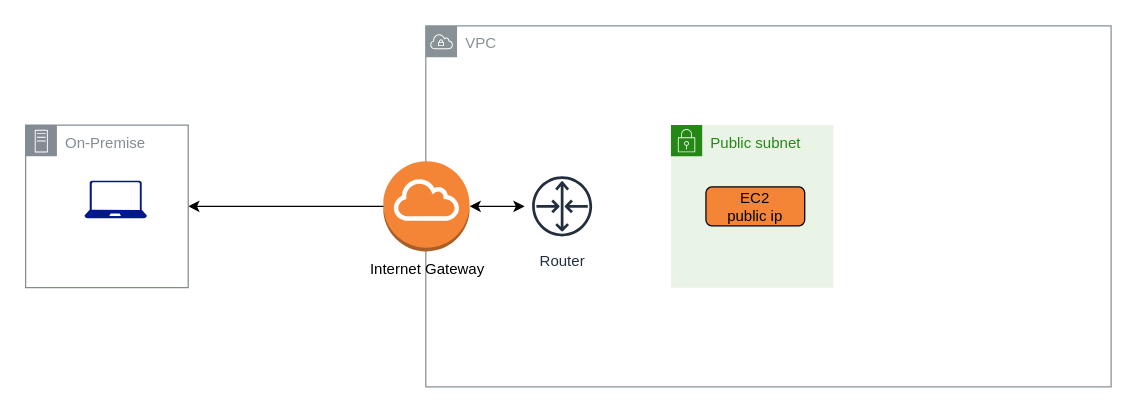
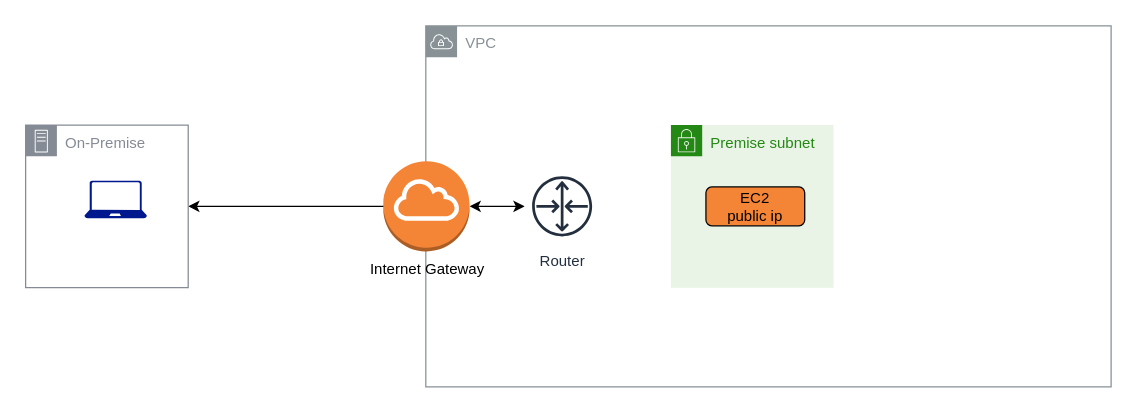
(759, 143) -> (766, 143)
